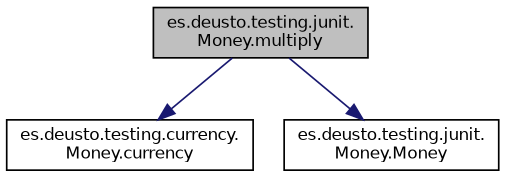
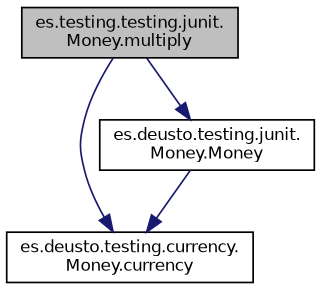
(261, 33) -> (130, 33)
none -> (173, 194)
